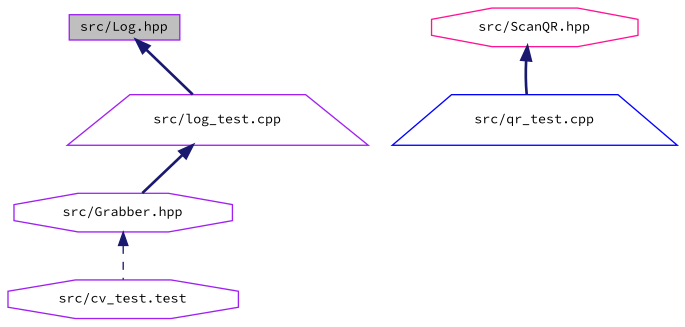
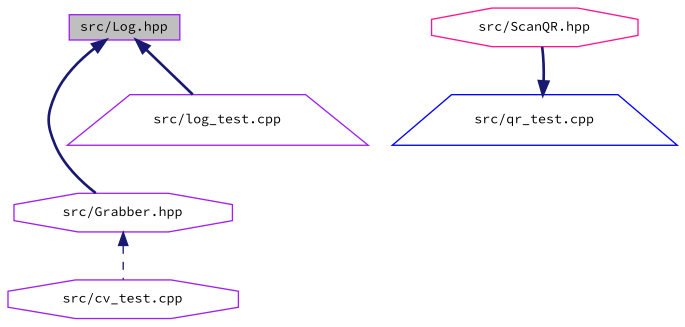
(526, 77) -> (544, 64)
(162, 174) -> (49, 121)
(123, 299) -> (123, 299)
